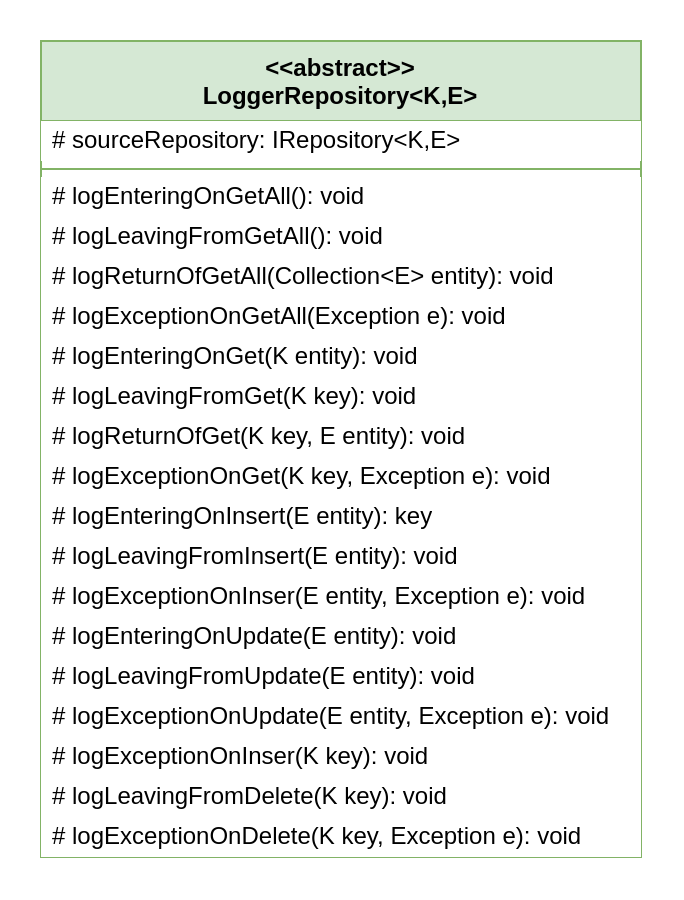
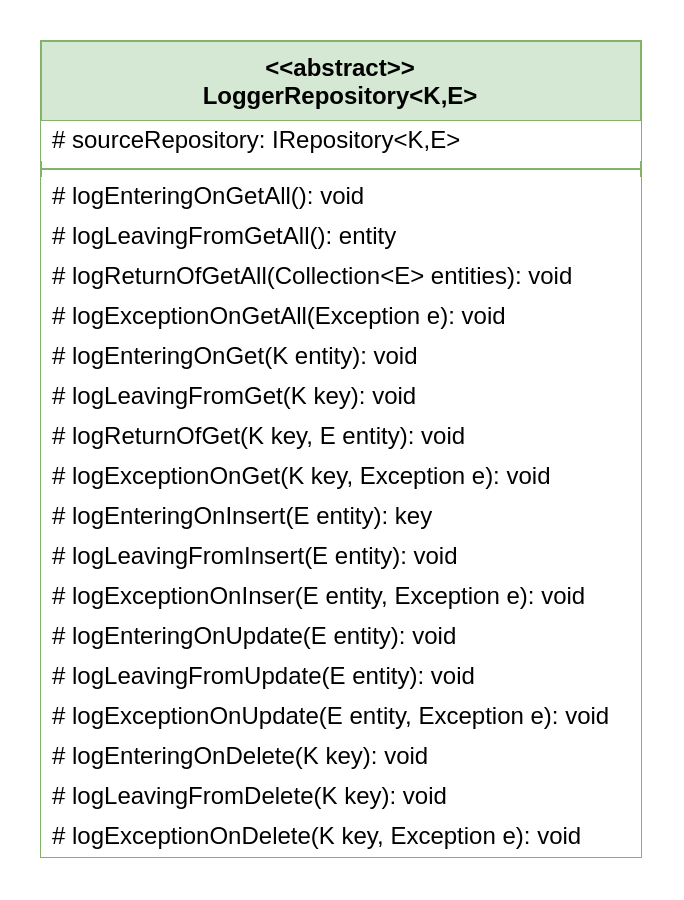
(230, 237) -> (243, 237)
(331, 277) -> (342, 277)
(260, 757) -> (257, 757)
